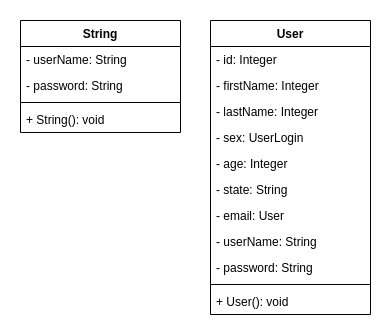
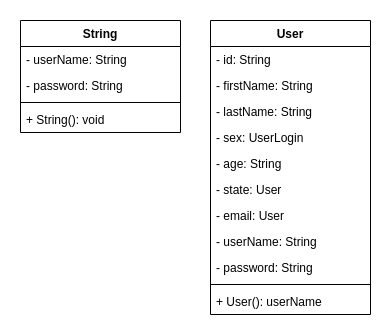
(253, 60) -> (249, 60)
(277, 86) -> (272, 86)
(274, 112) -> (269, 112)
(258, 164) -> (253, 164)
(260, 190) -> (255, 190)
(257, 302) -> (272, 302)
